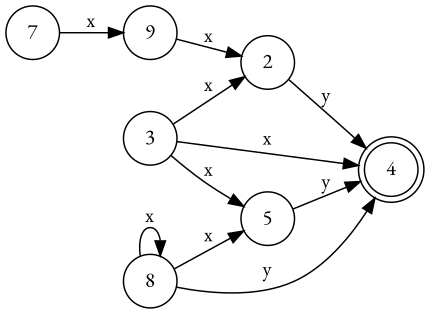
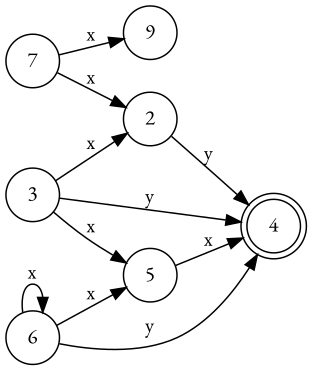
(202, 46) -> (85, 87)
(268, 139) -> (150, 197)
(327, 182) -> (209, 240)
(150, 281) -> (33, 338)
